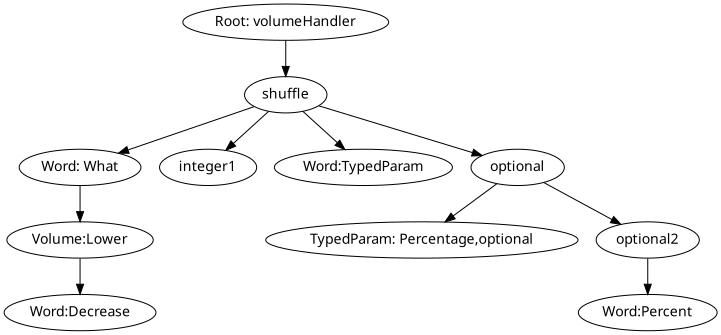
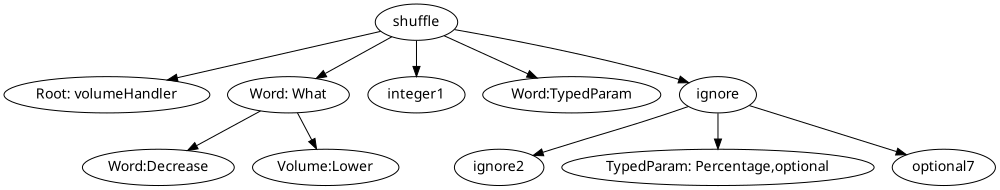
(286, 54) -> (279, 55)
none -> (499, 167)
(518, 167) -> (718, 95)
(648, 240) -> (944, 167)
(80, 271) -> (229, 128)
(648, 313) -> none
